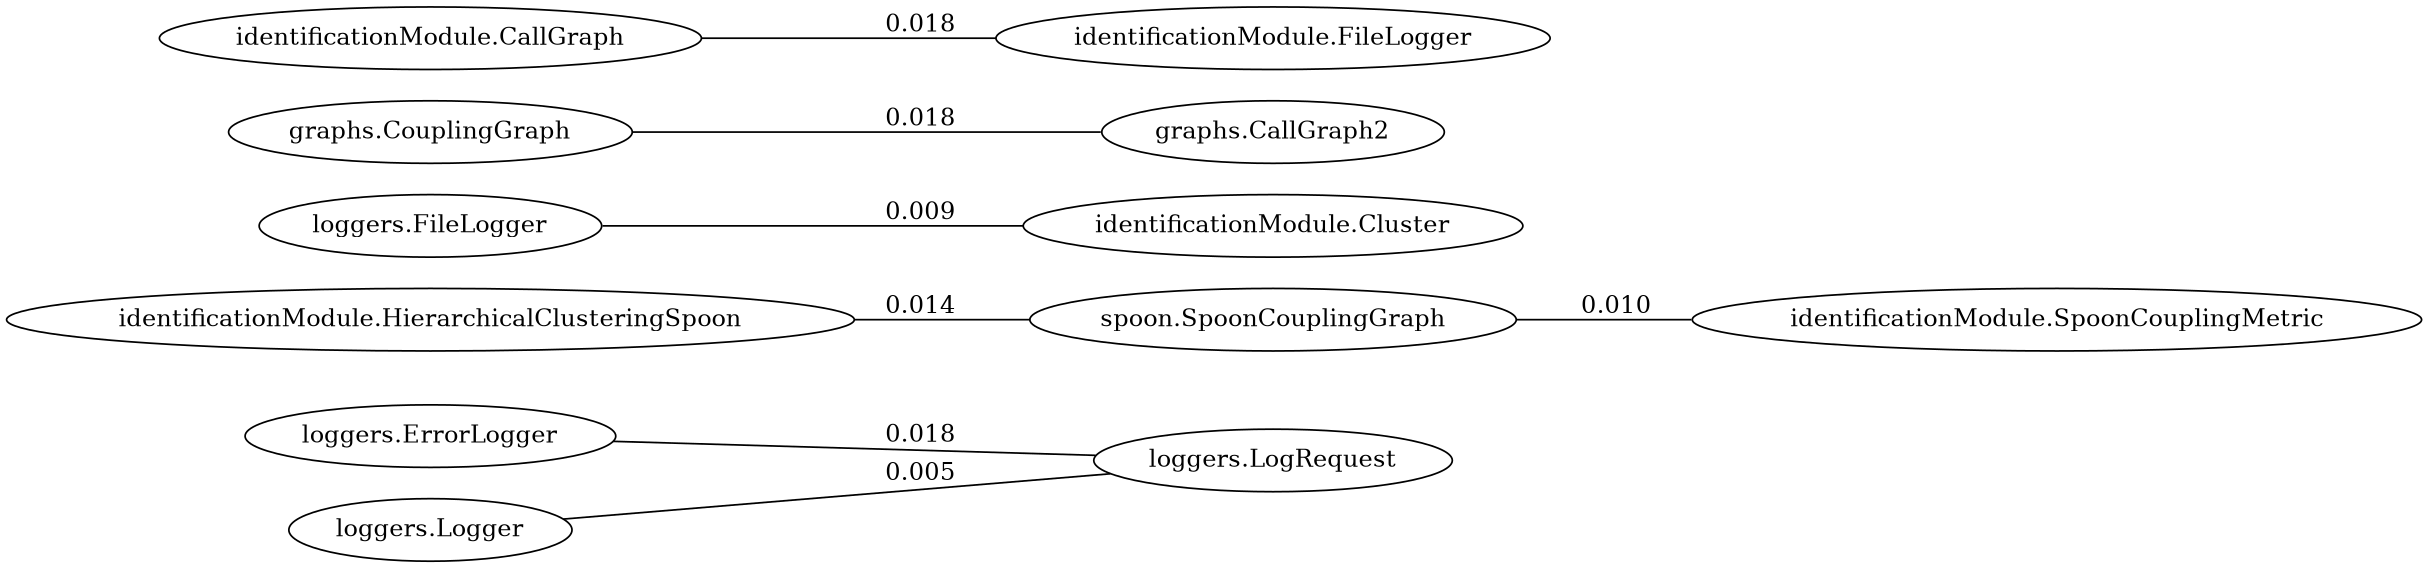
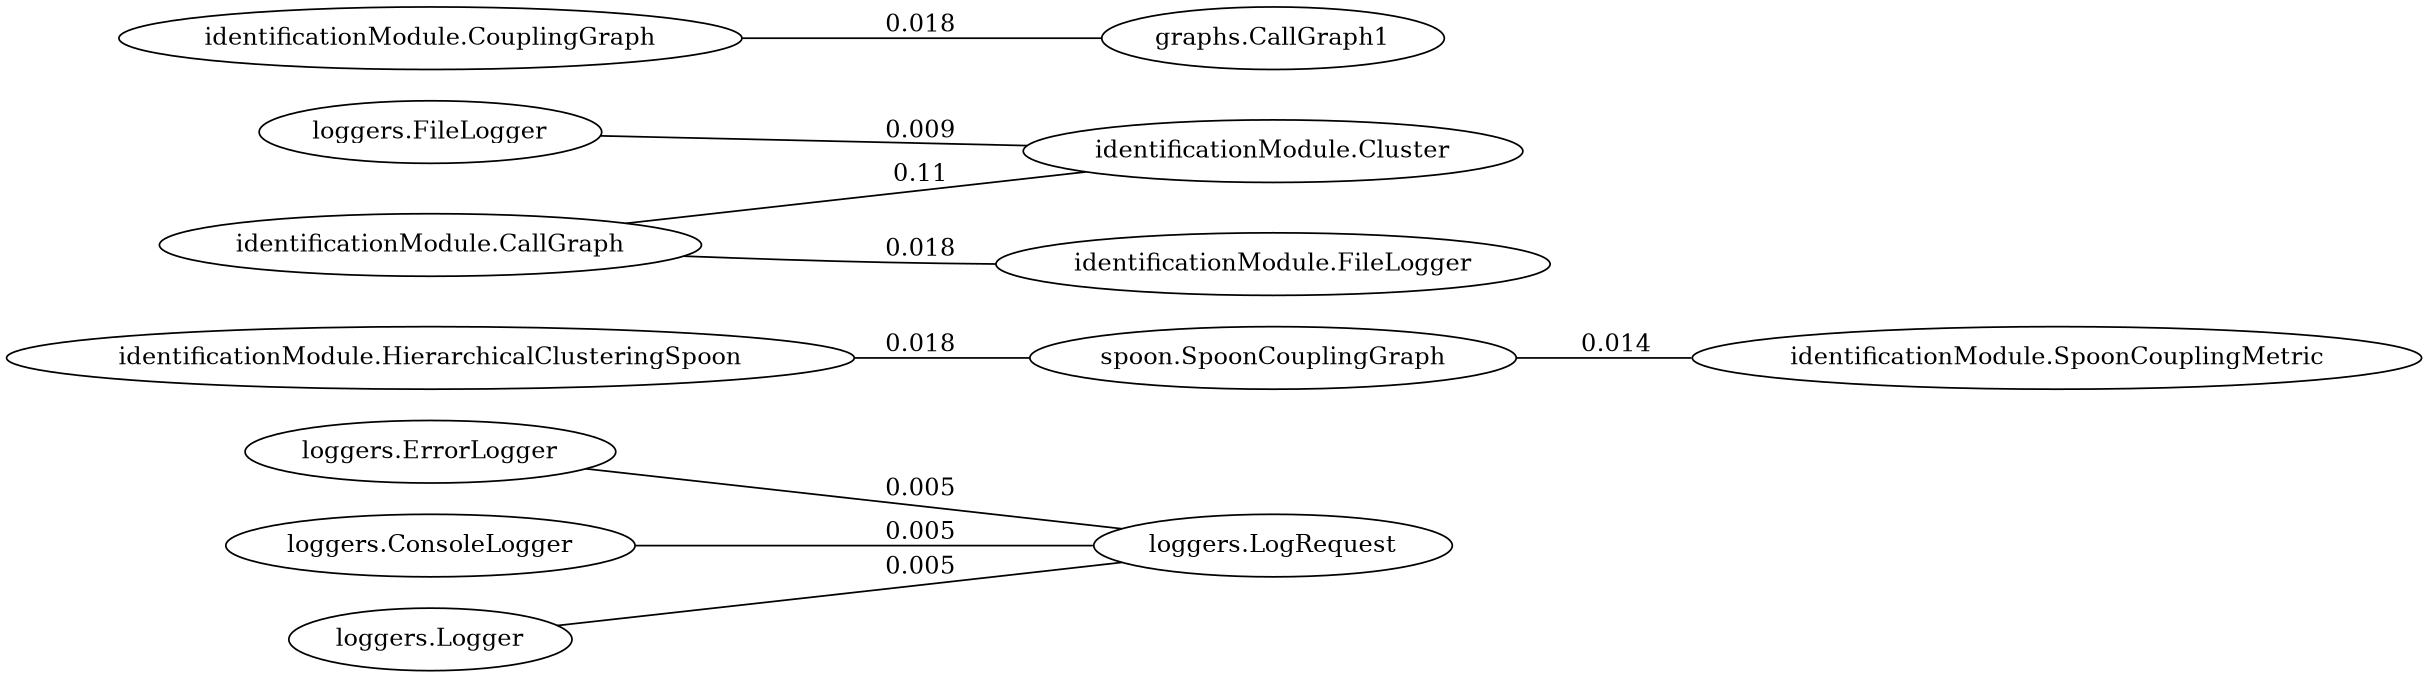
(430, 132) -> (430, 38)
(1273, 132) -> (1273, 38)
none -> (856, 198)
(925, 307) -> (925, 345)
(1621, 307) -> (1621, 345)
(925, 435) -> (925, 489)
none -> (430, 546)
